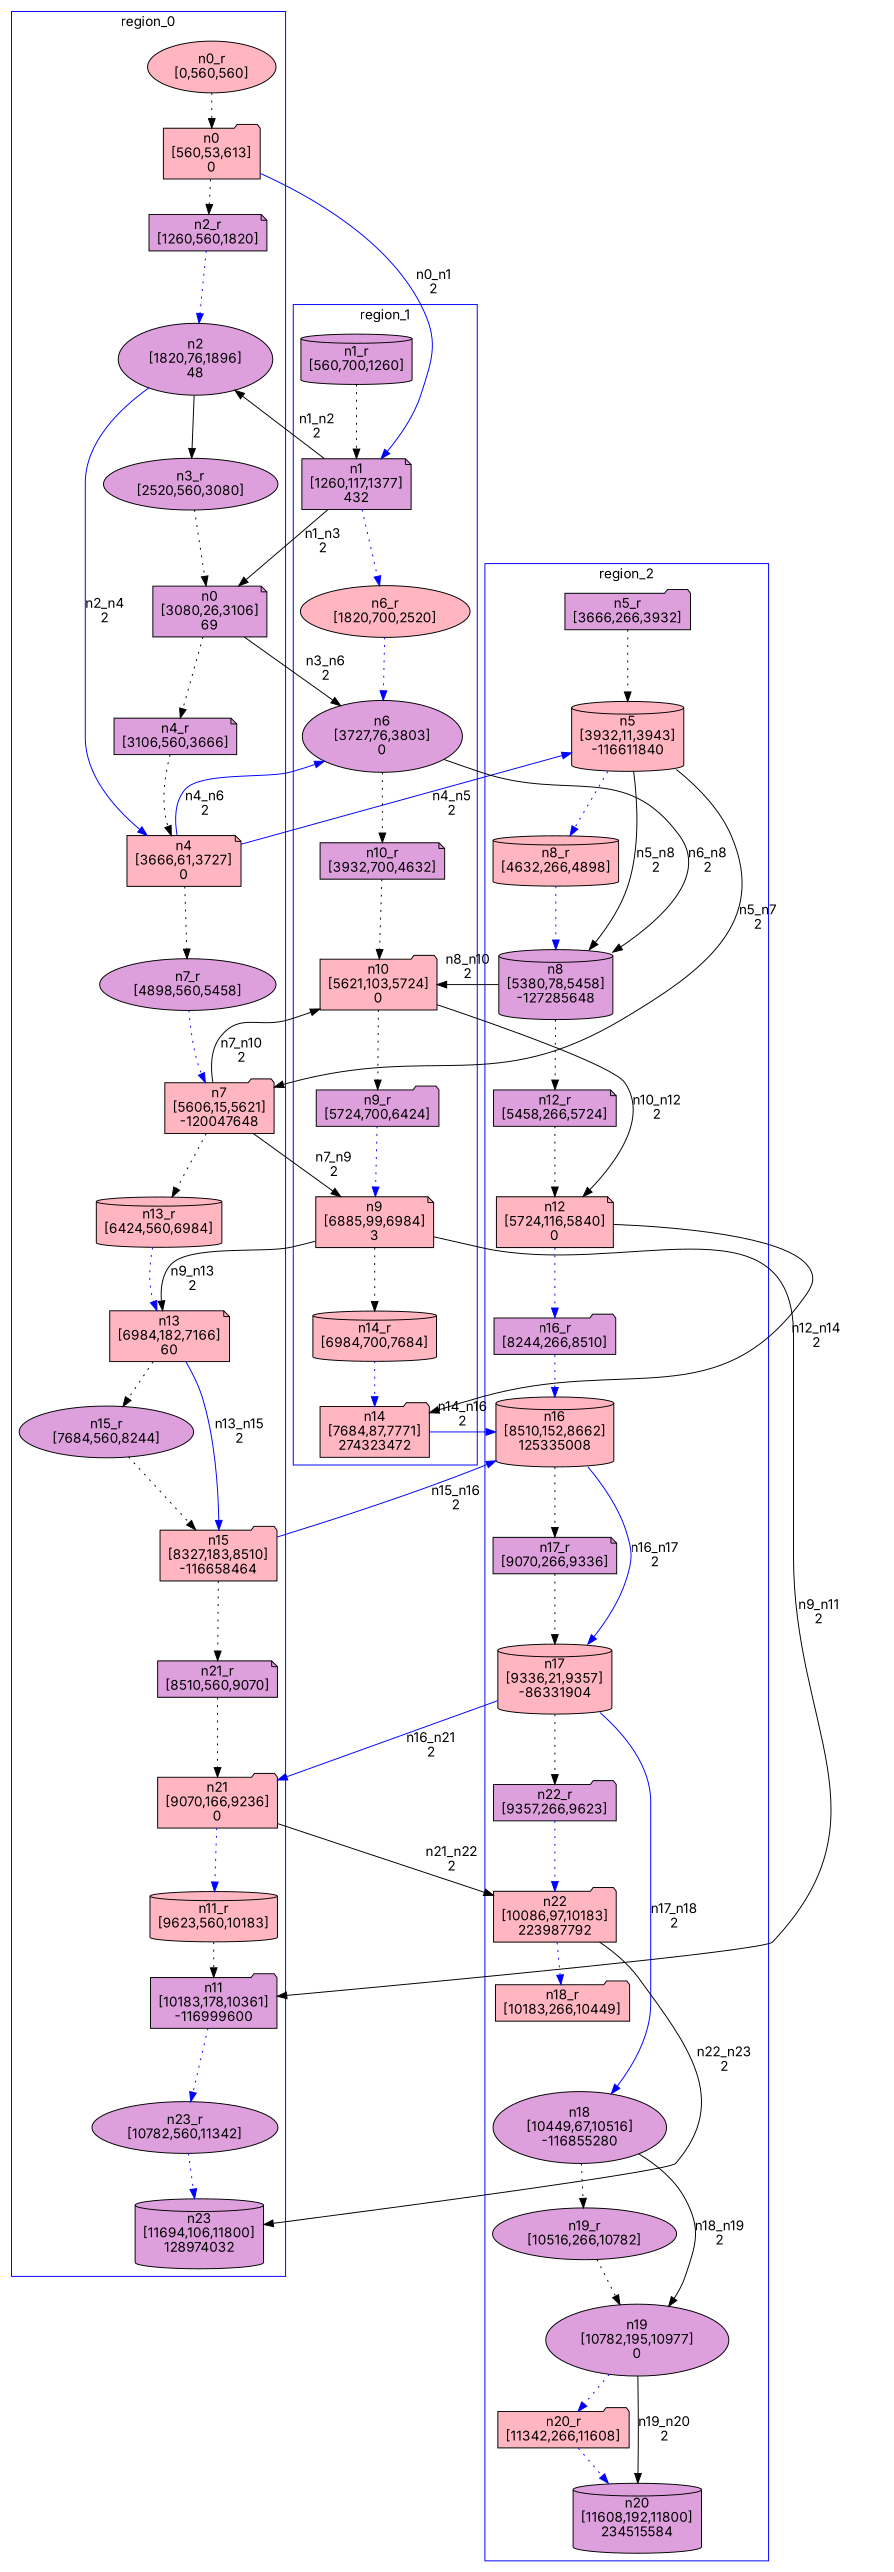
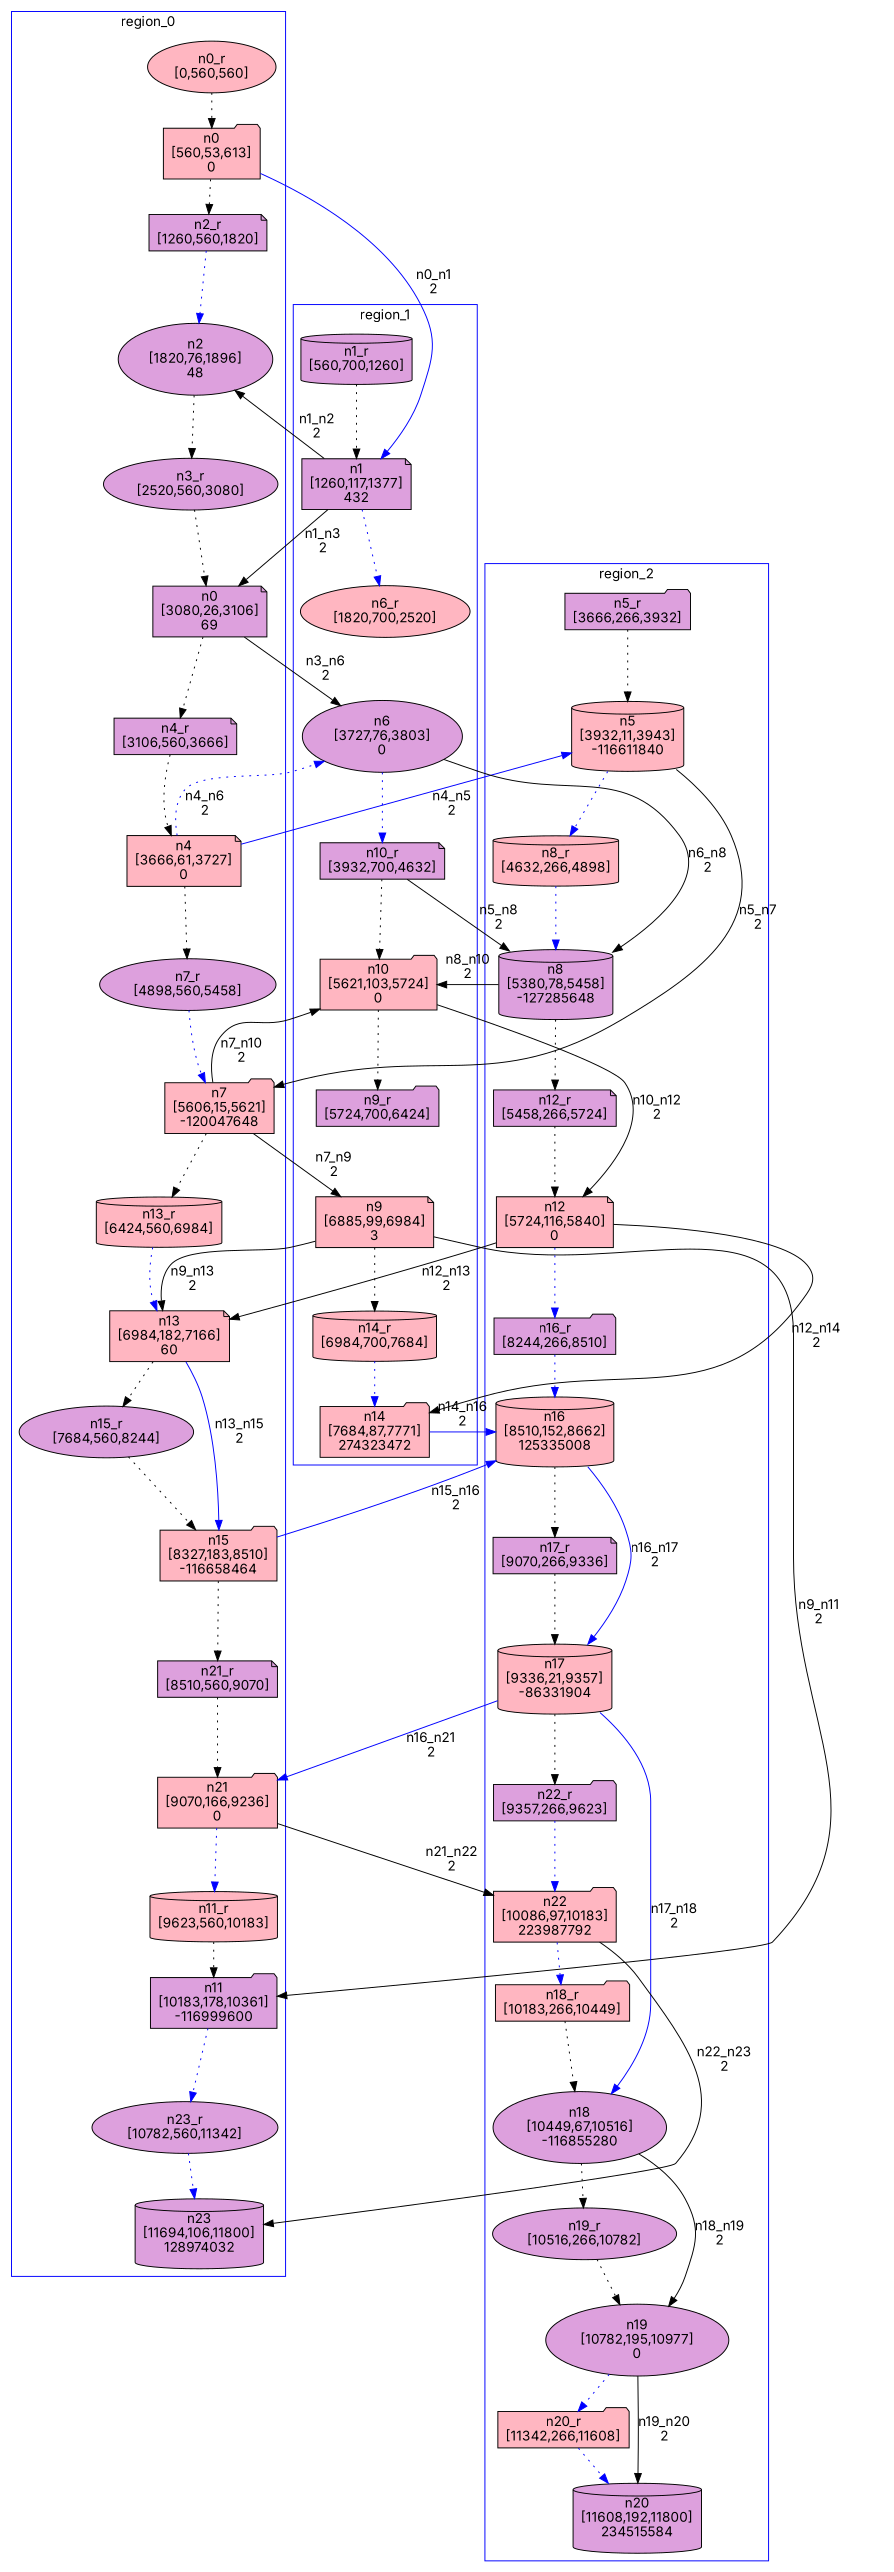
(193, 422) -> (193, 422)
(85, 606) -> none
(384, 664) -> none
(225, 777) -> (225, 777)
(382, 798) -> (382, 798)
(634, 861) -> (454, 912)
(376, 1157) -> none
none -> (368, 1281)
none -> (569, 2051)
